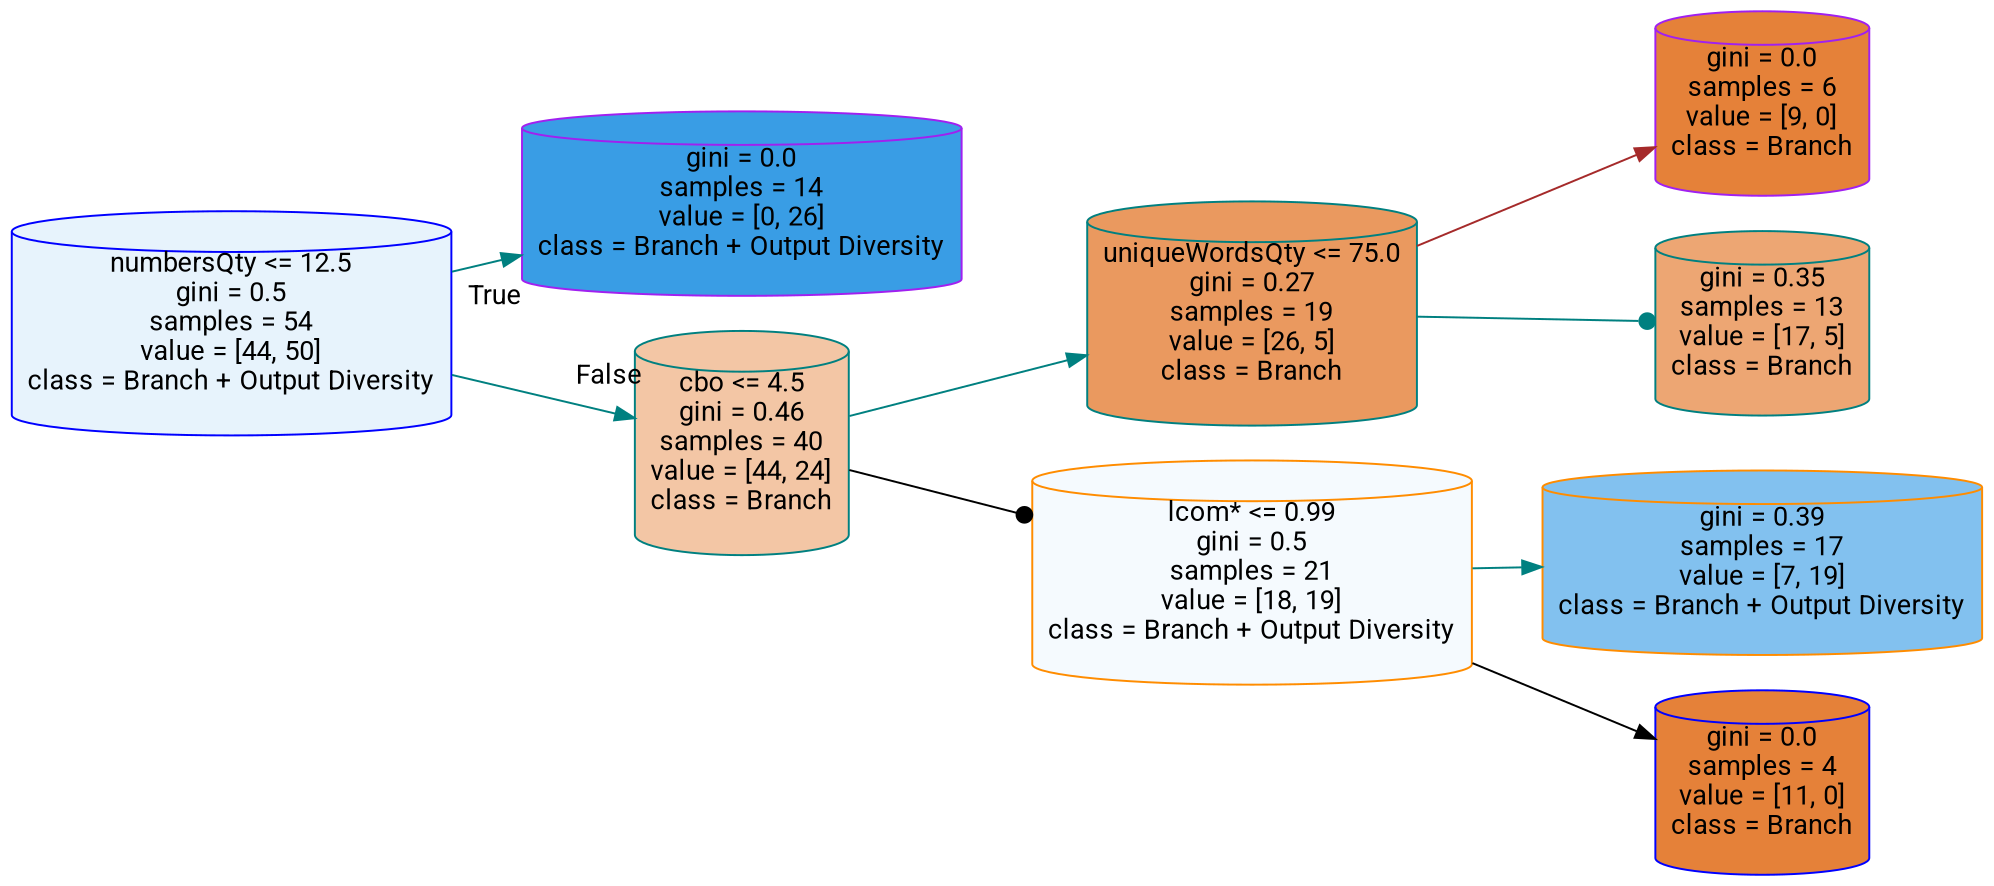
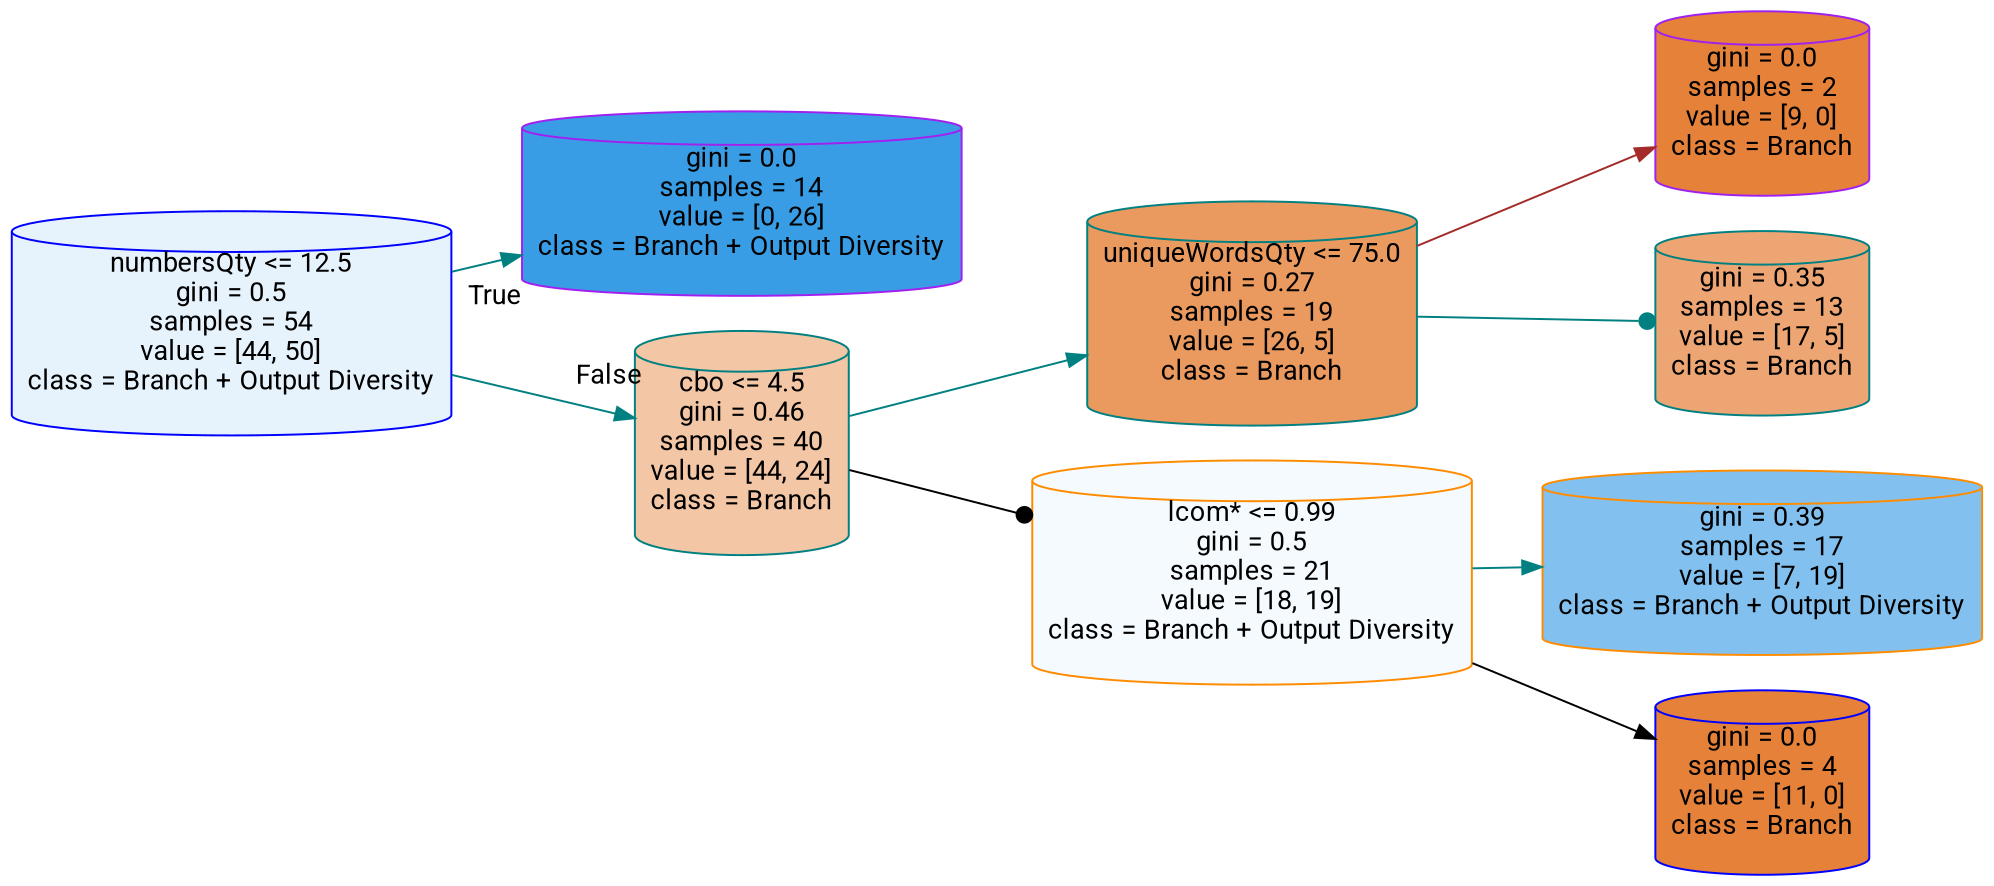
(1762, 104) -> (1762, 104)
